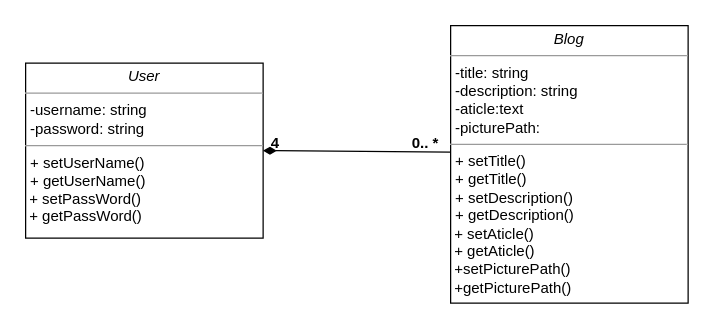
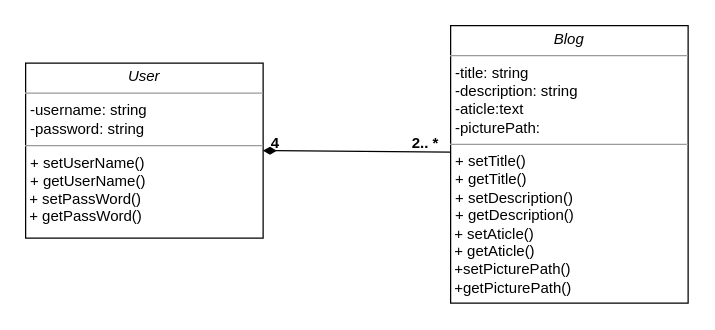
(425, 143) -> (425, 143)
